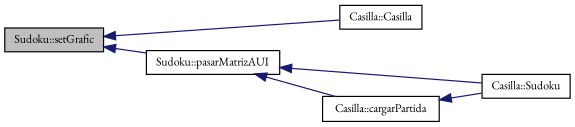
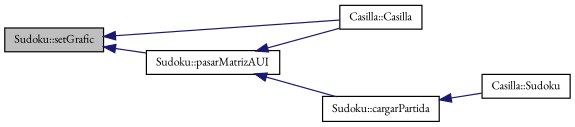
(387, 76) -> (304, 38)
(381, 109) -> (381, 109)
